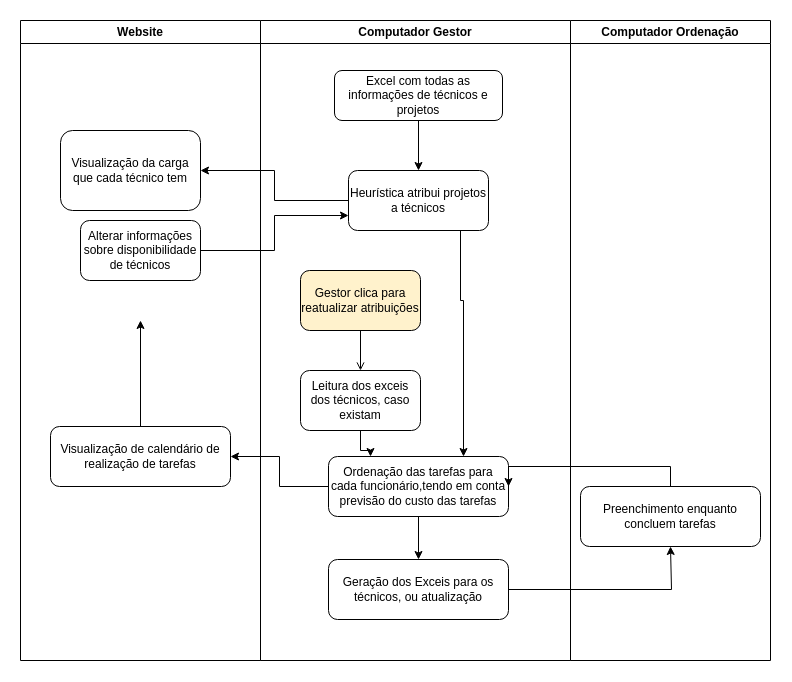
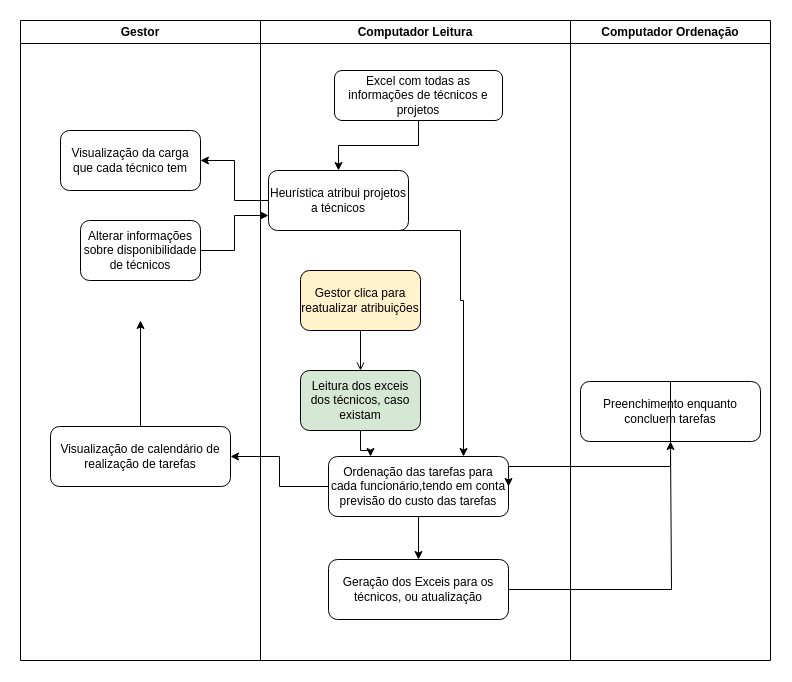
(141, 33) -> (141, 33)
(416, 33) -> (416, 33)
(131, 171) -> (131, 161)
(419, 201) -> (339, 201)
(361, 401) -> (361, 401)
(671, 517) -> (671, 412)
